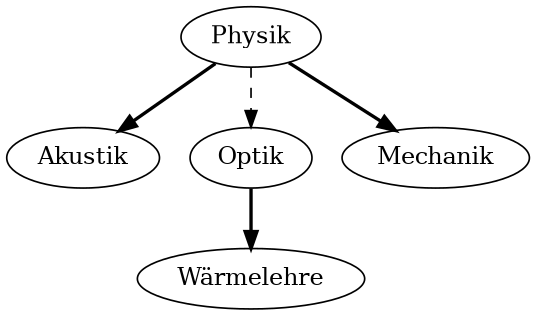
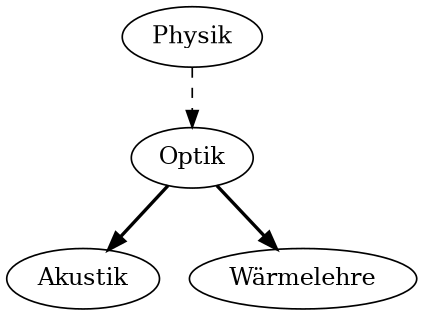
(174, 92) -> (144, 211)
(436, 158) -> none
